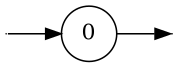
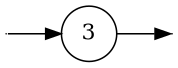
(89, 34) -> (89, 34)
